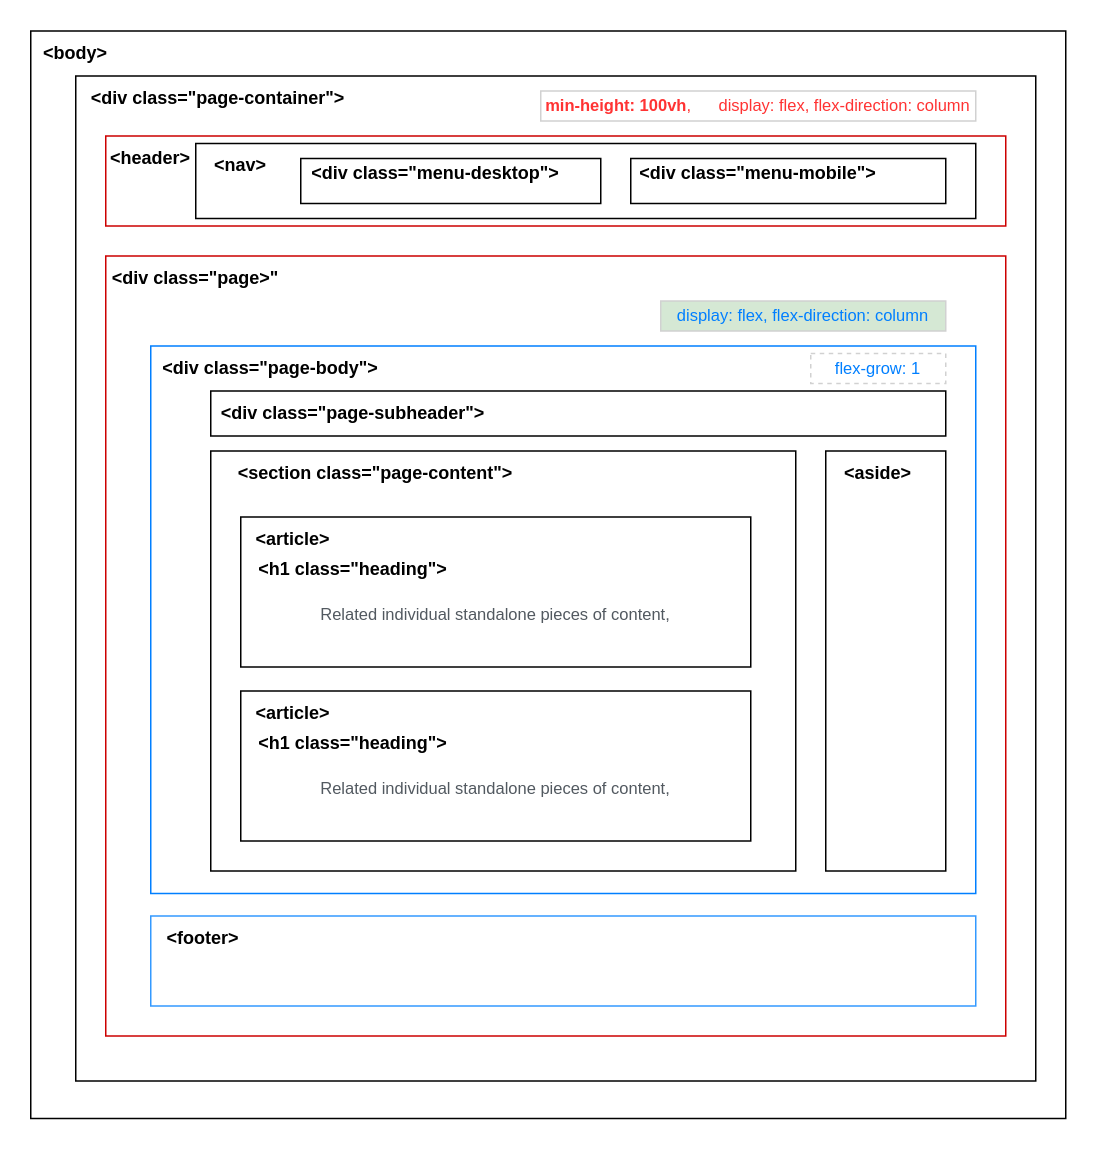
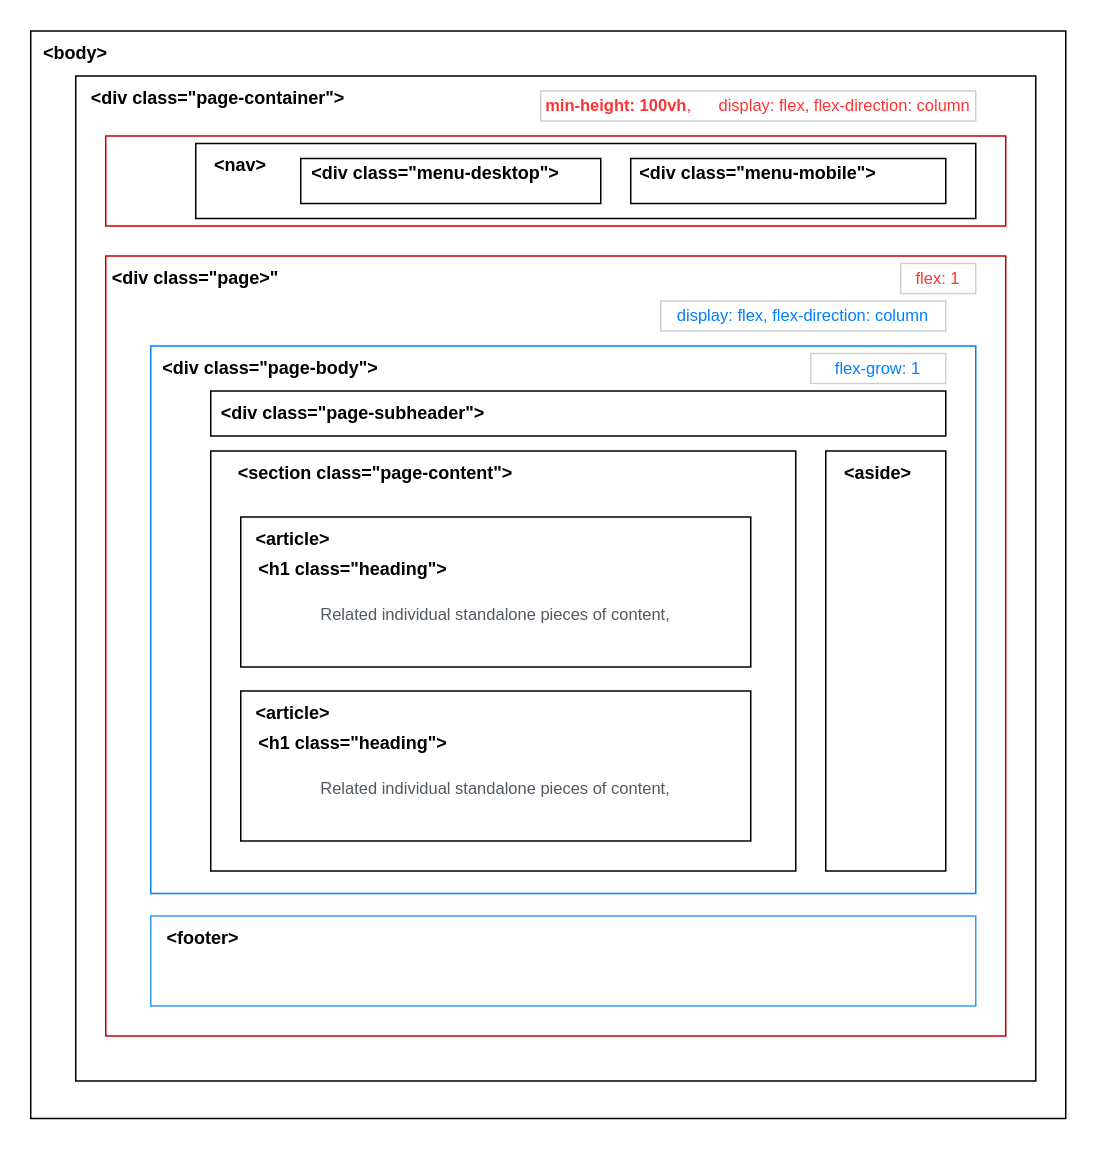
(151, 158) -> none
none -> (938, 278)
(803, 316) -> (803, 316)
(878, 368) -> (878, 368)
